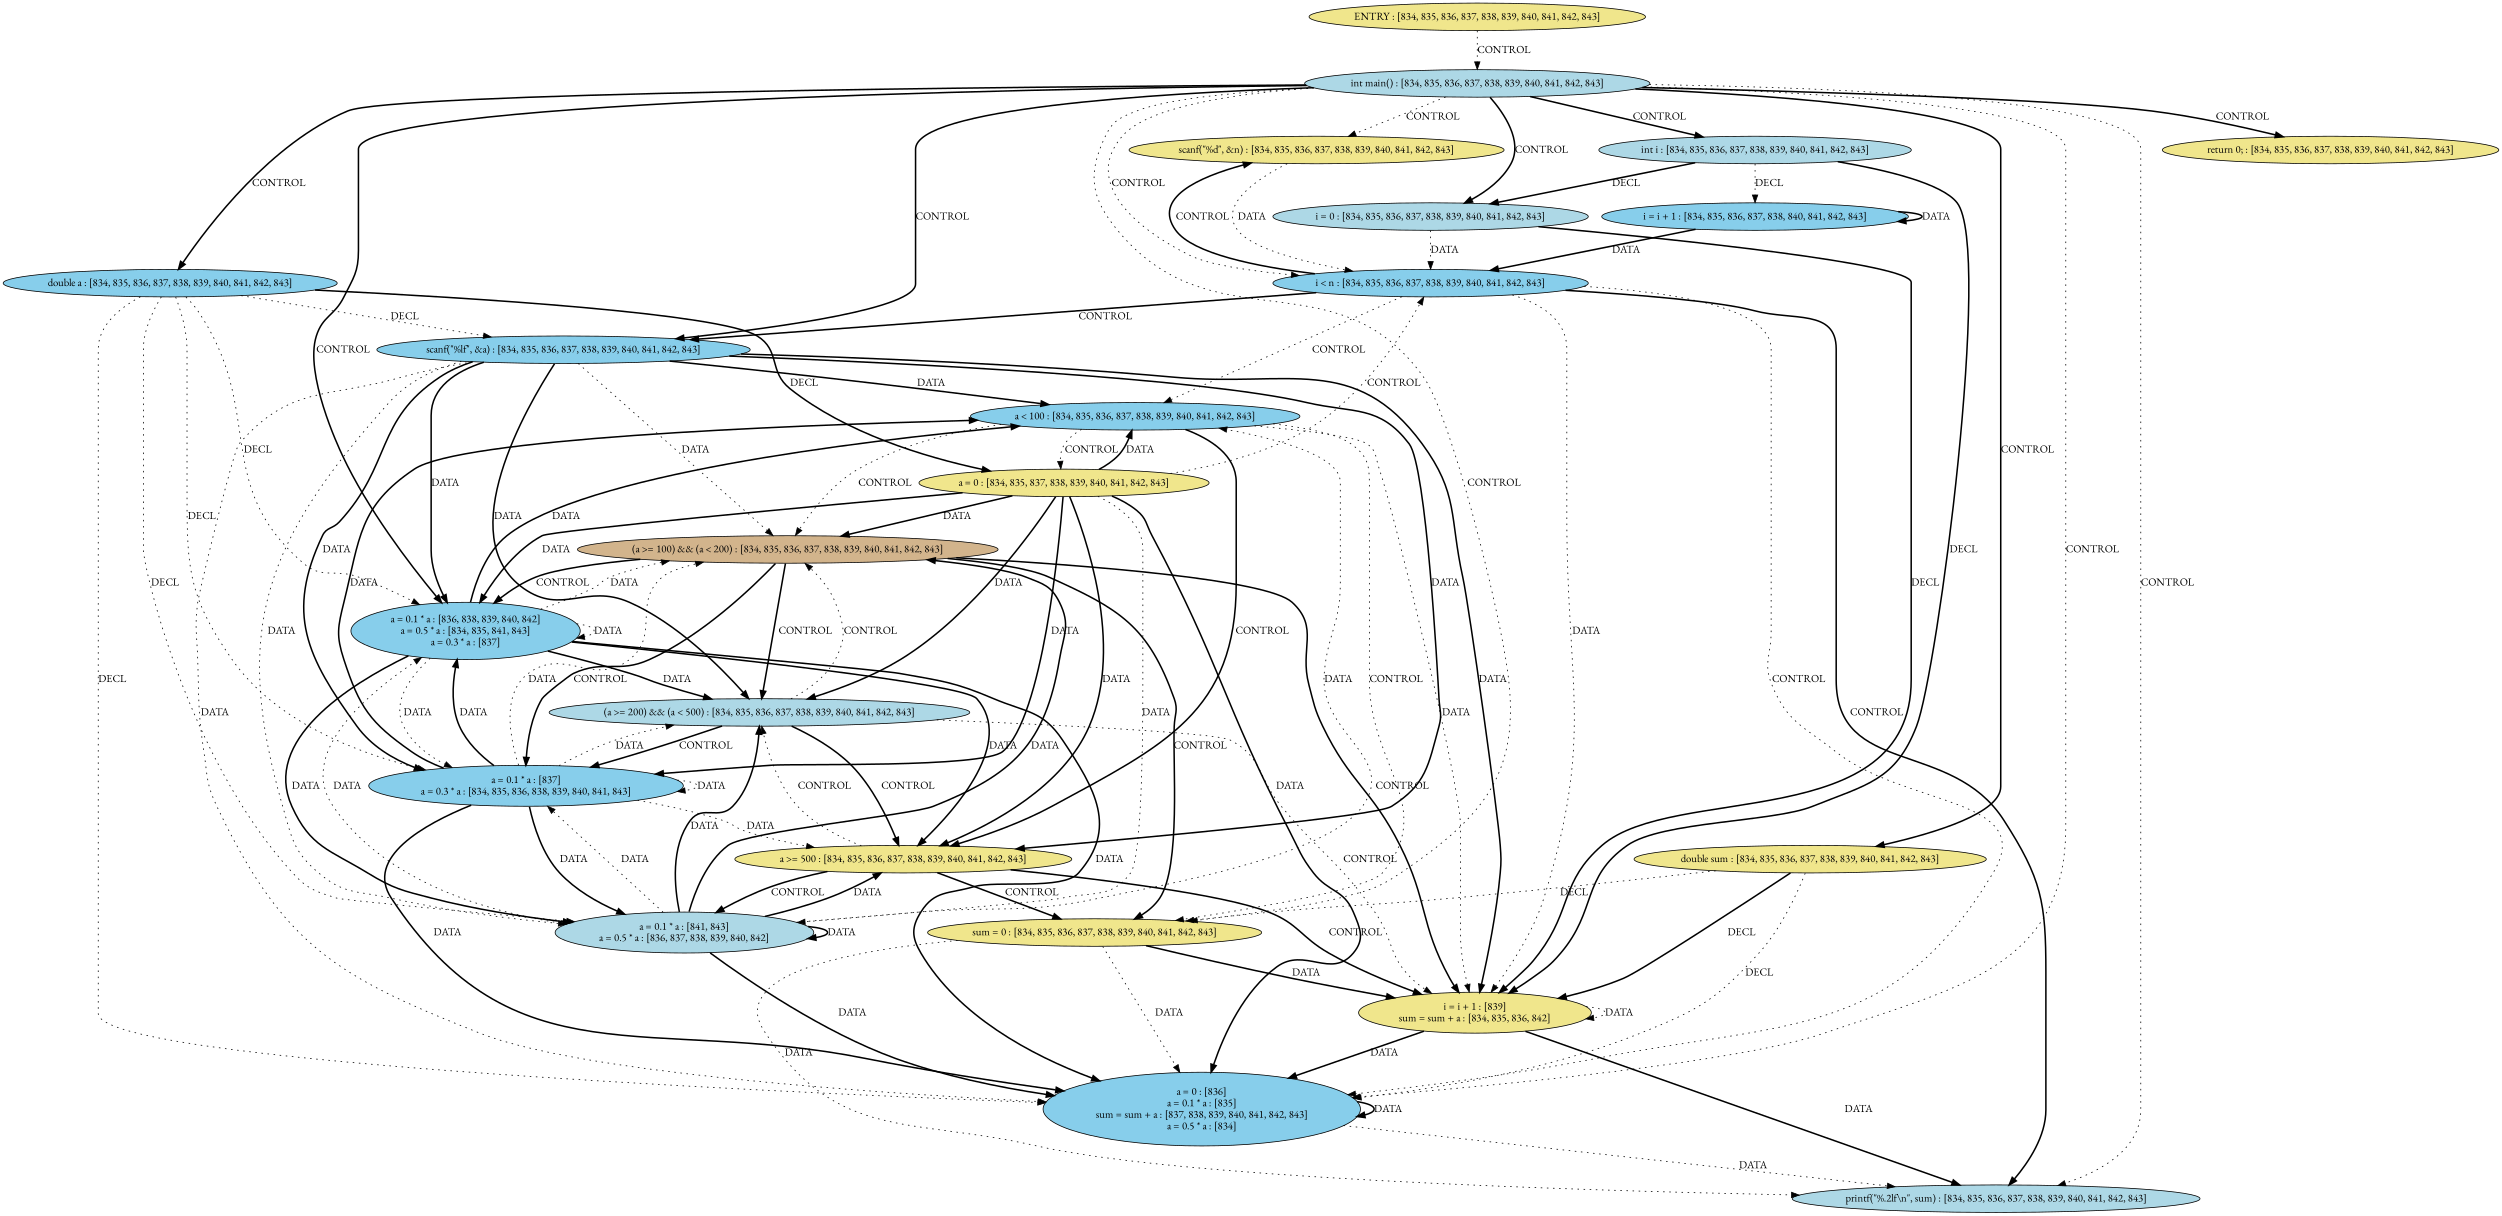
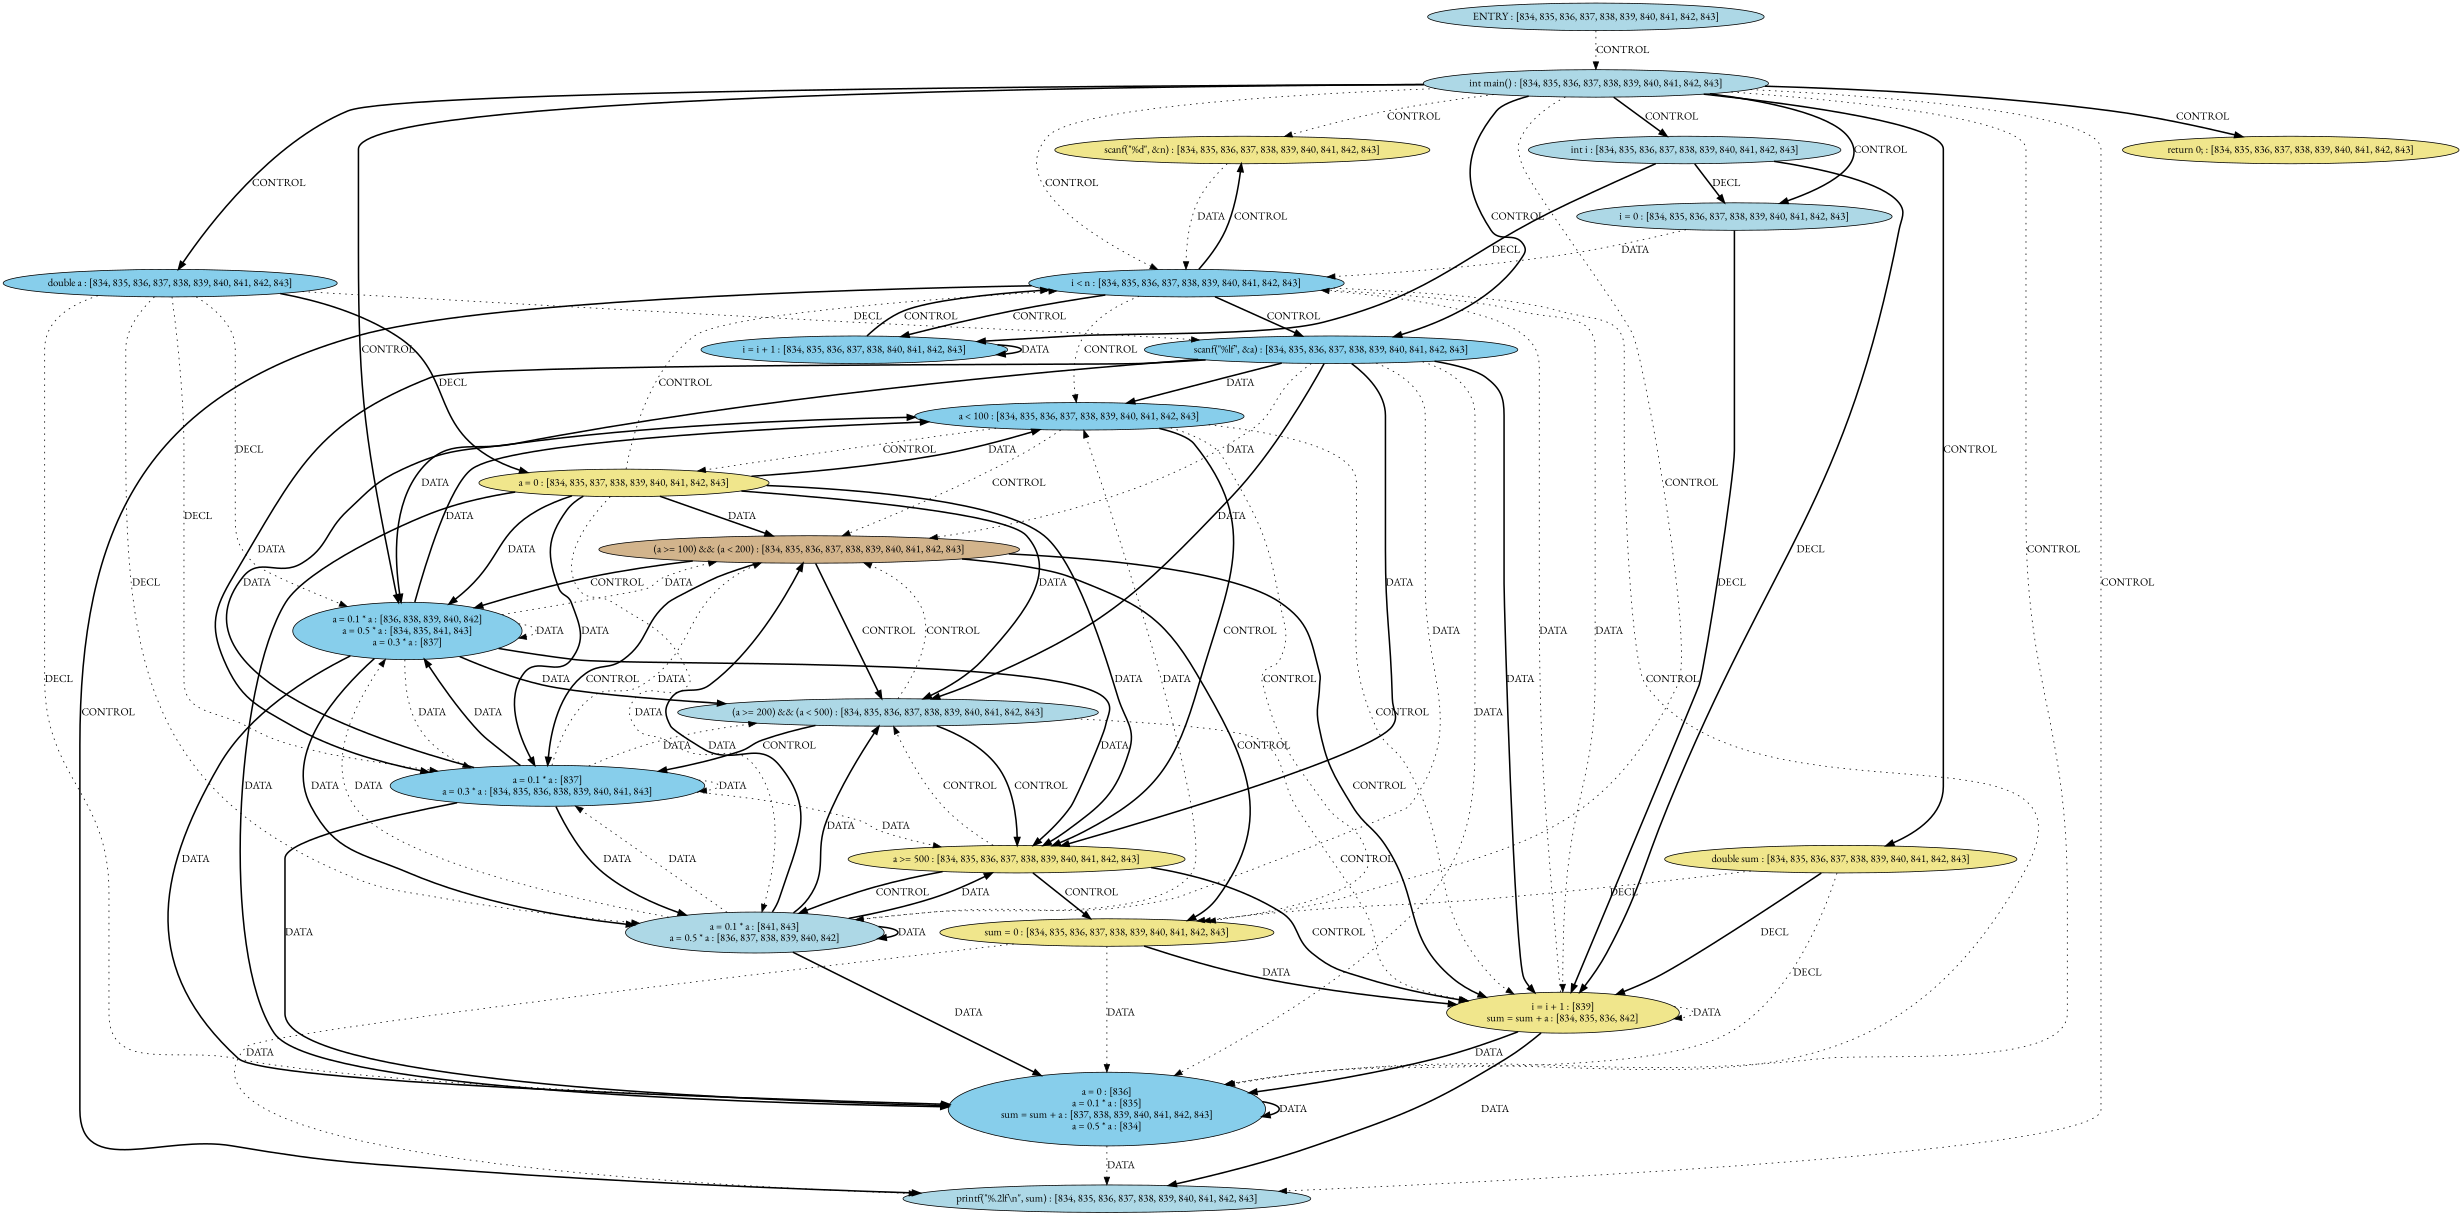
(1477, 17) -> (1596, 17)
(1755, 179) -> (1338, 318)
(1626, 250) -> (931, 316)
none -> (1007, 312)
none -> (1539, 561)
(1456, 712) -> (1402, 712)
